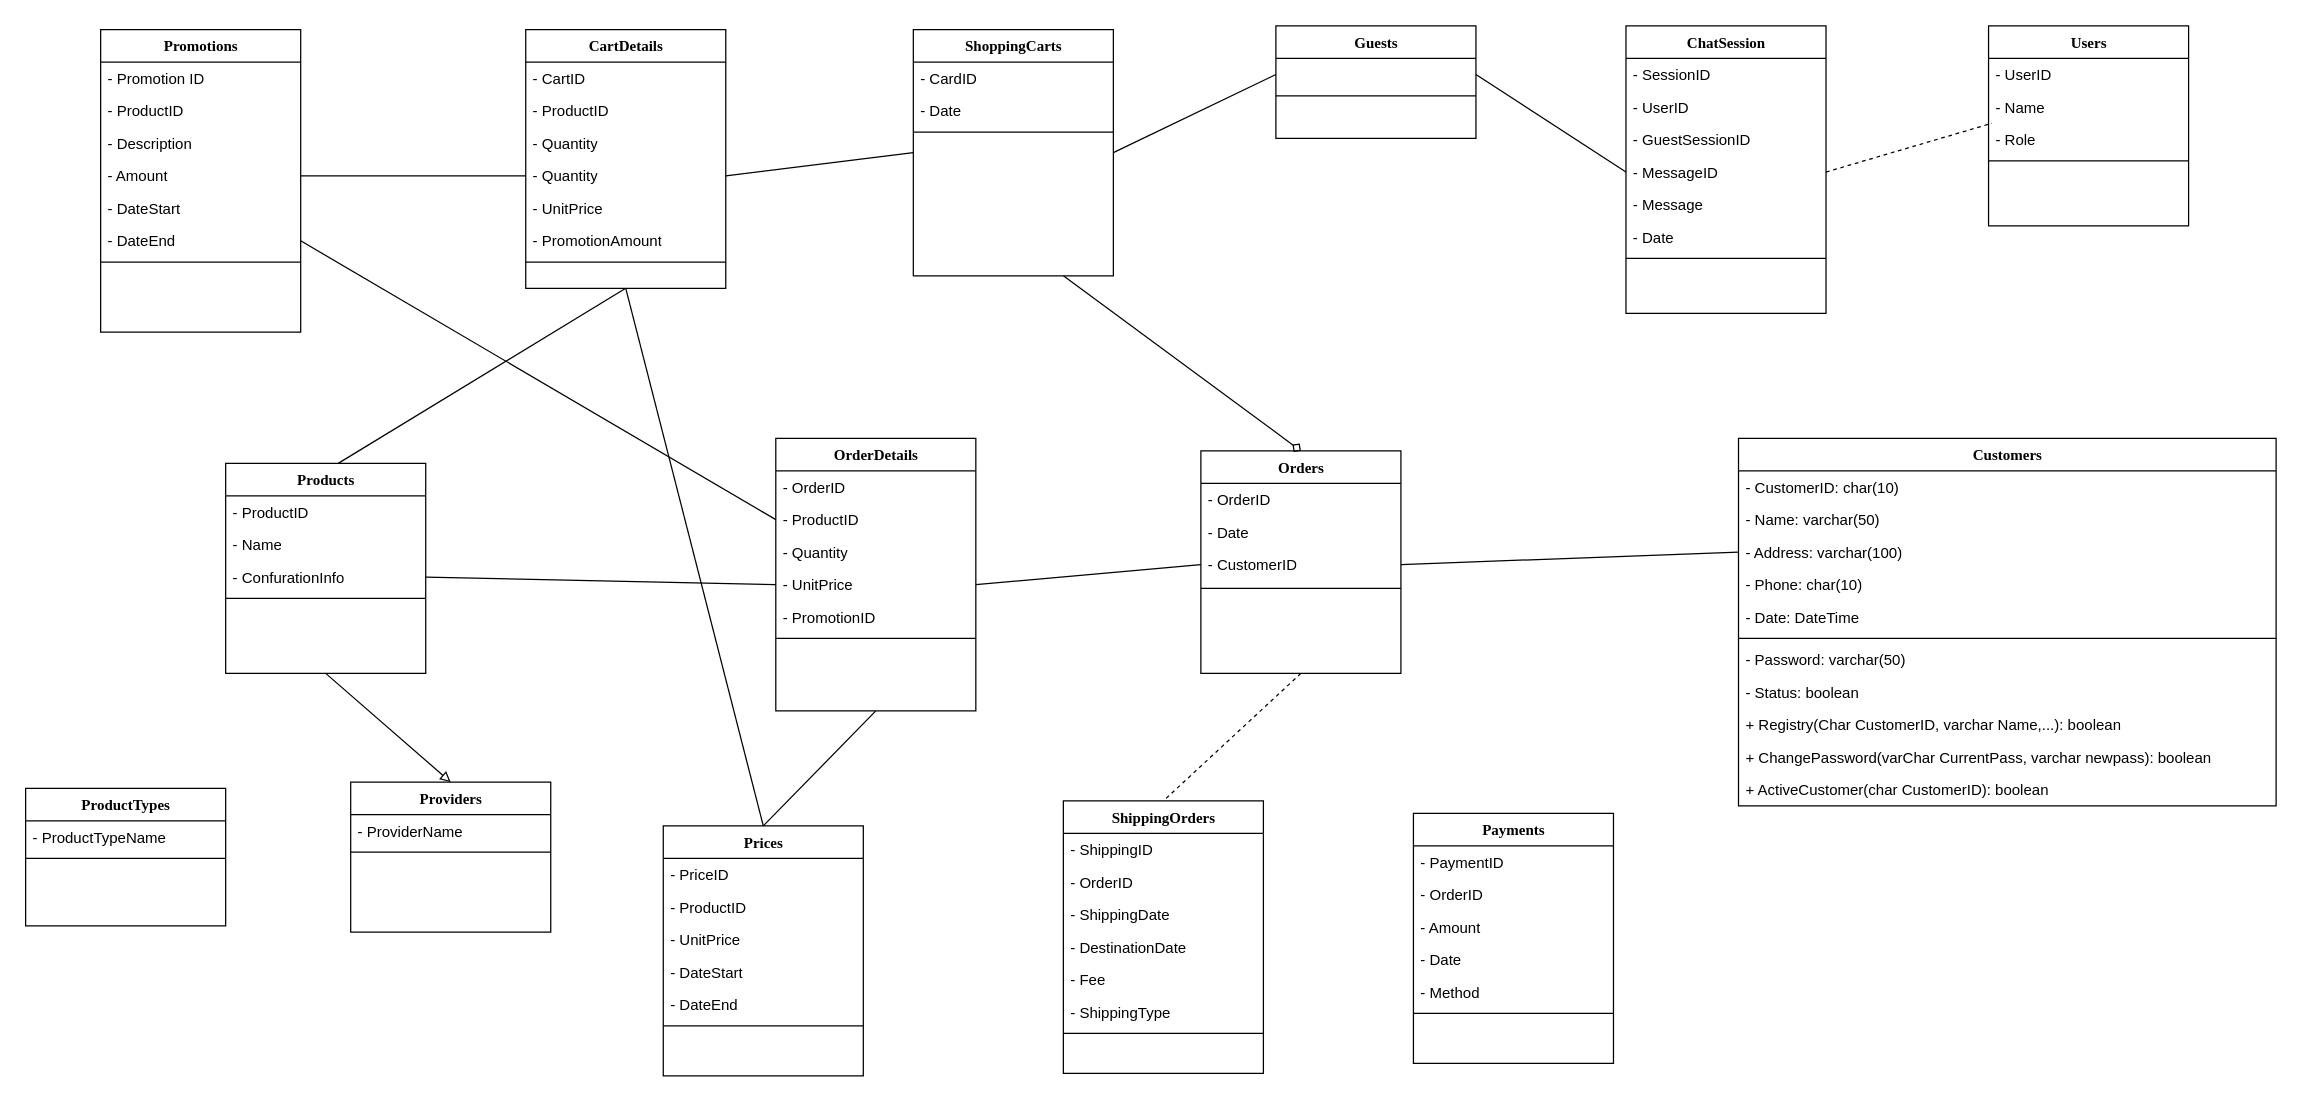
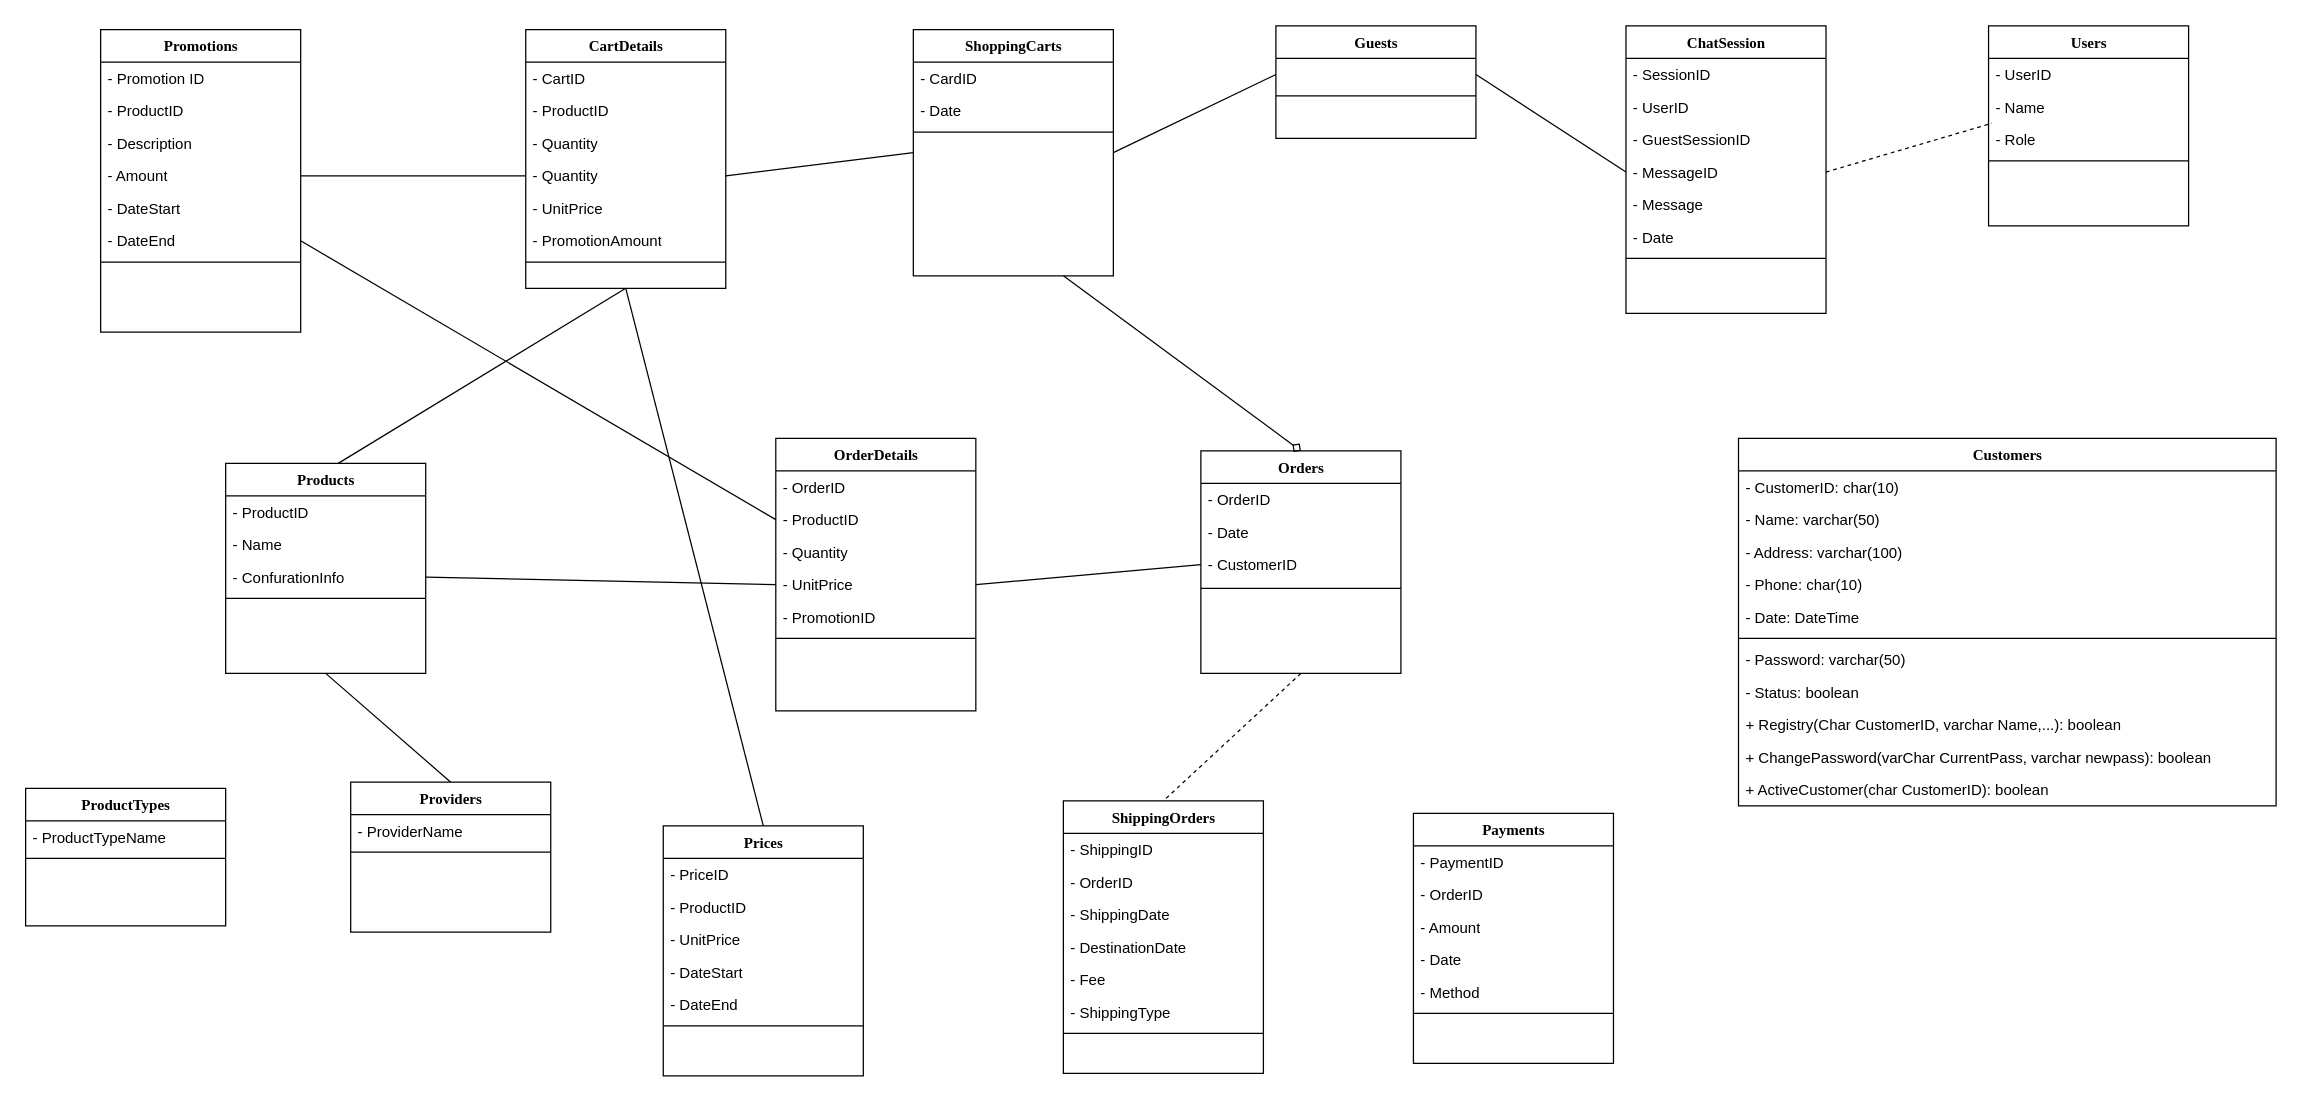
(1569, 558) -> none
(821, 767) -> none
(441, 774) -> (444, 776)
